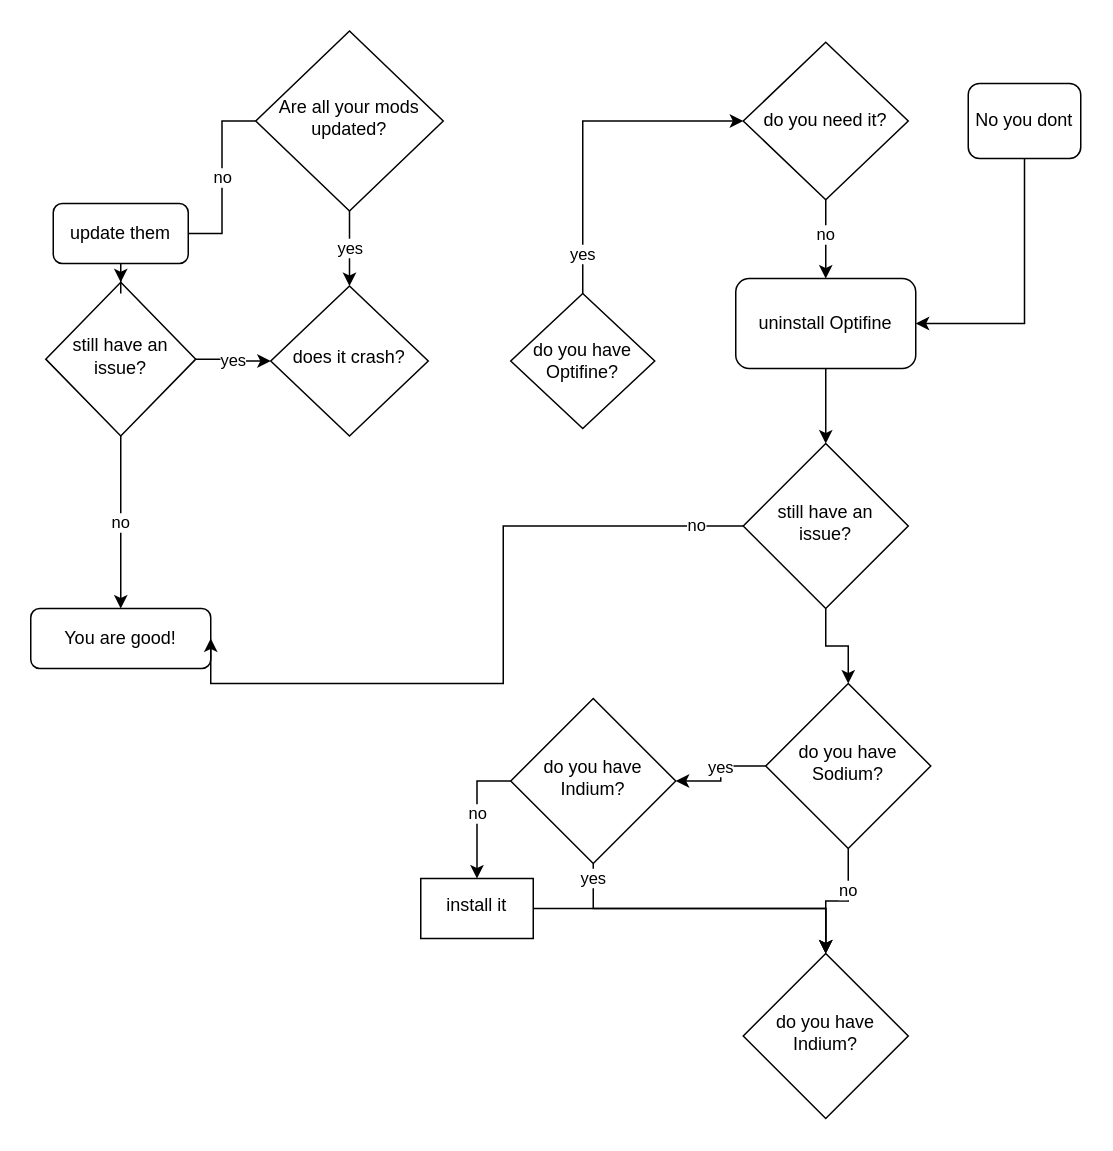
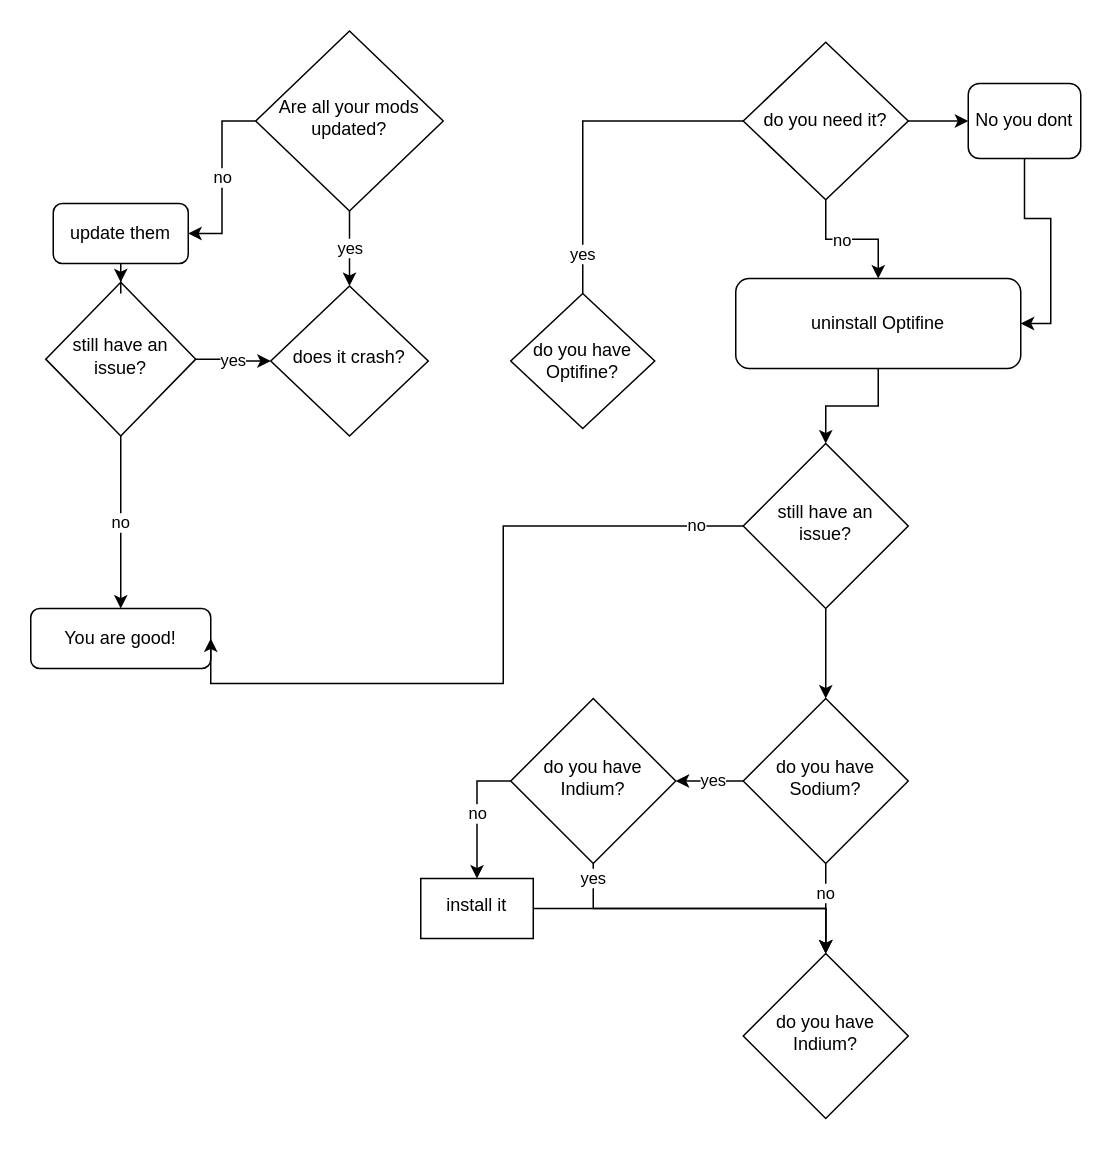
(732, 121) -> (735, 121)
none -> (933, 121)
(195, 233) -> (200, 233)
(826, 323) -> (878, 323)
(848, 766) -> (826, 781)
